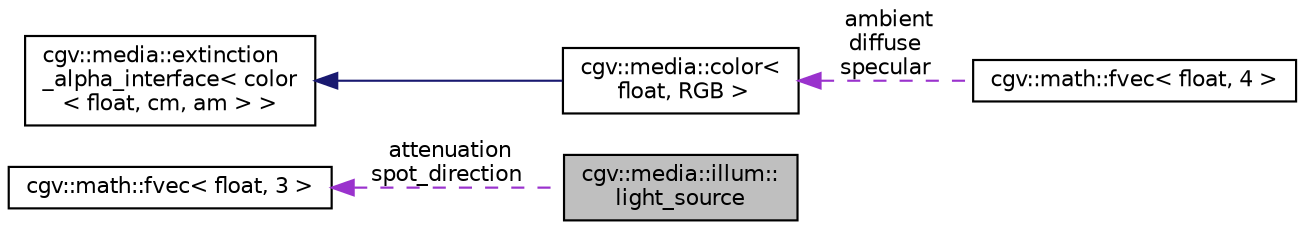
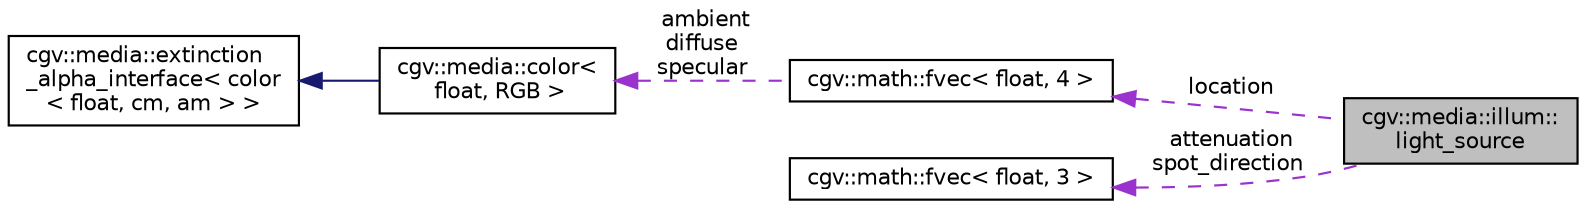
none -> (1240, 109)
